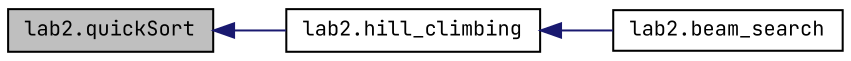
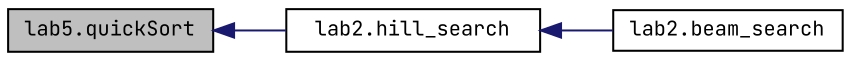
(111, 30) -> (111, 30)
(413, 30) -> (413, 30)
